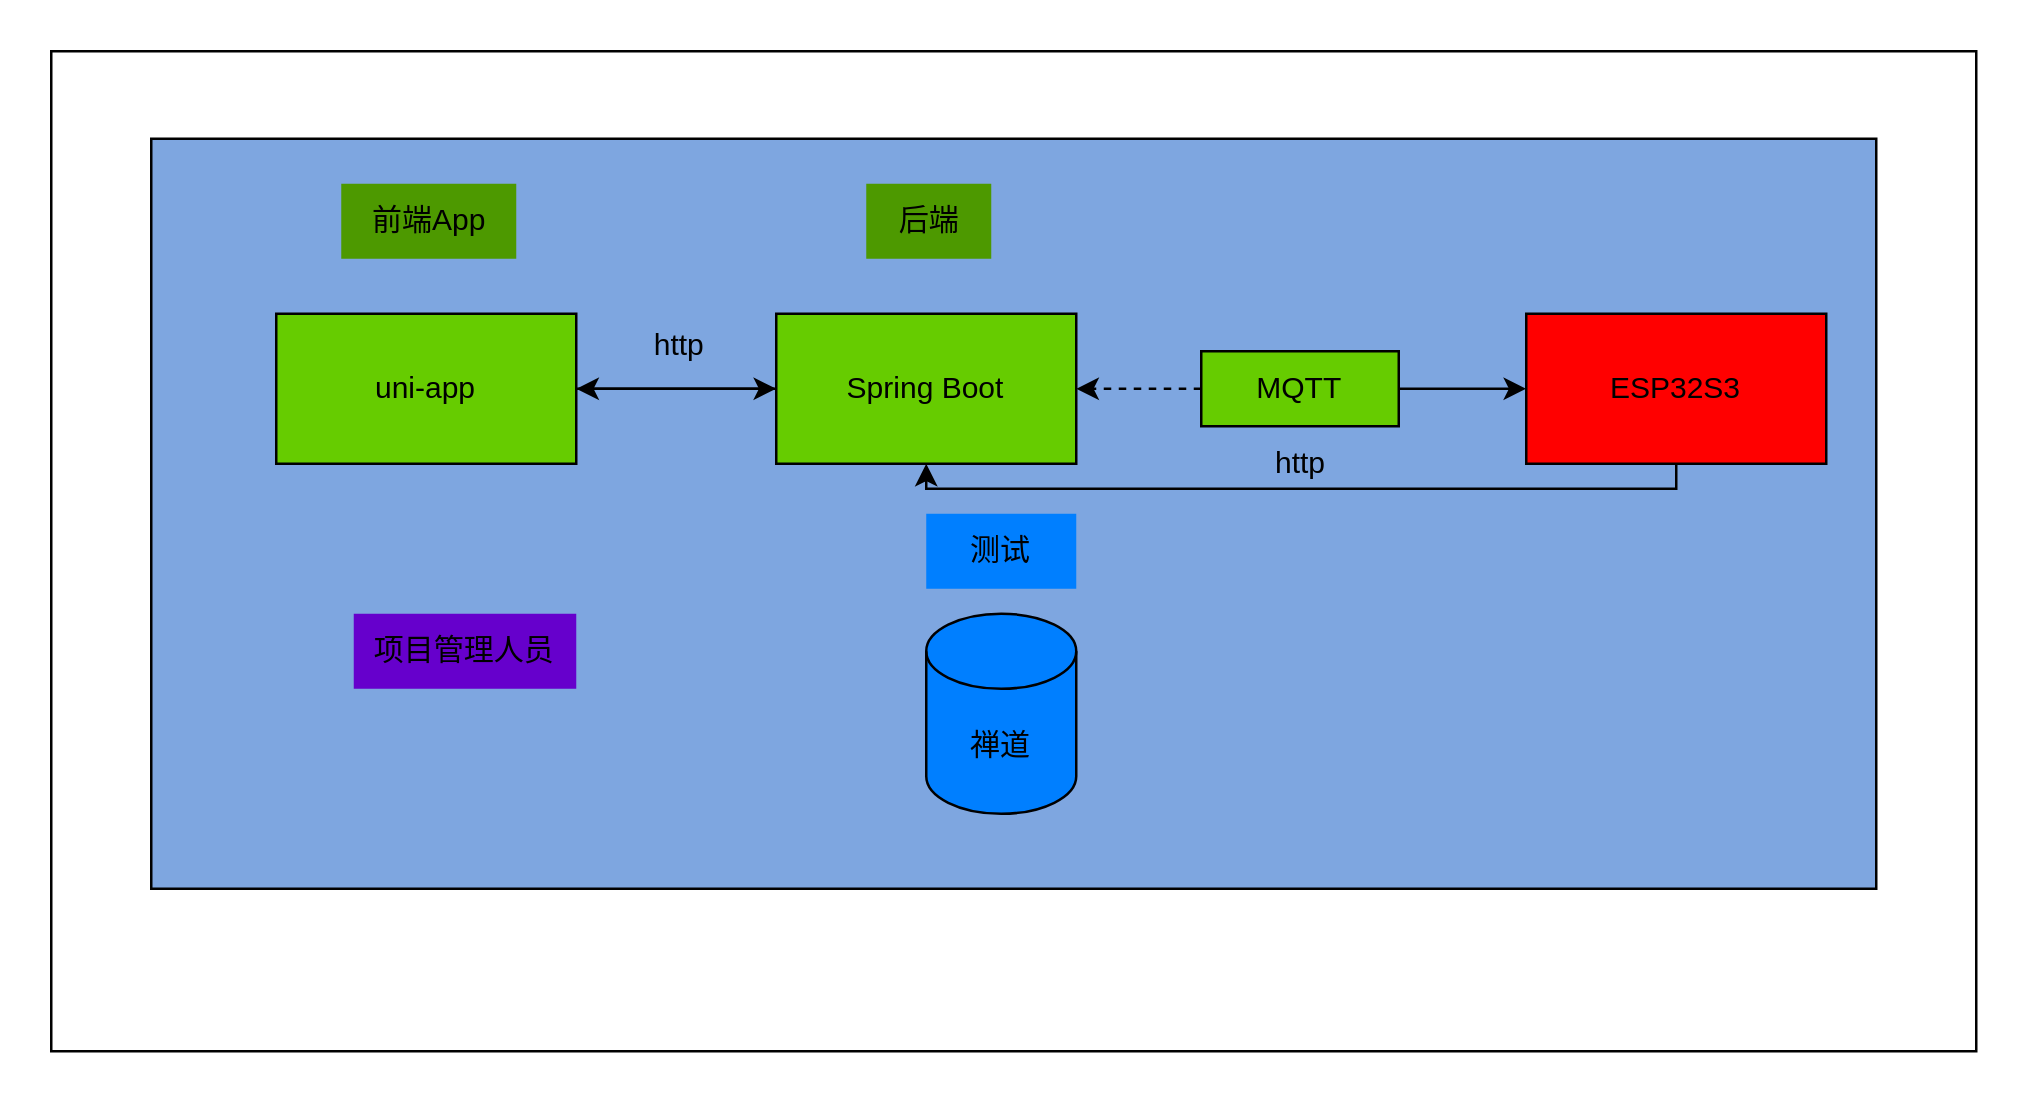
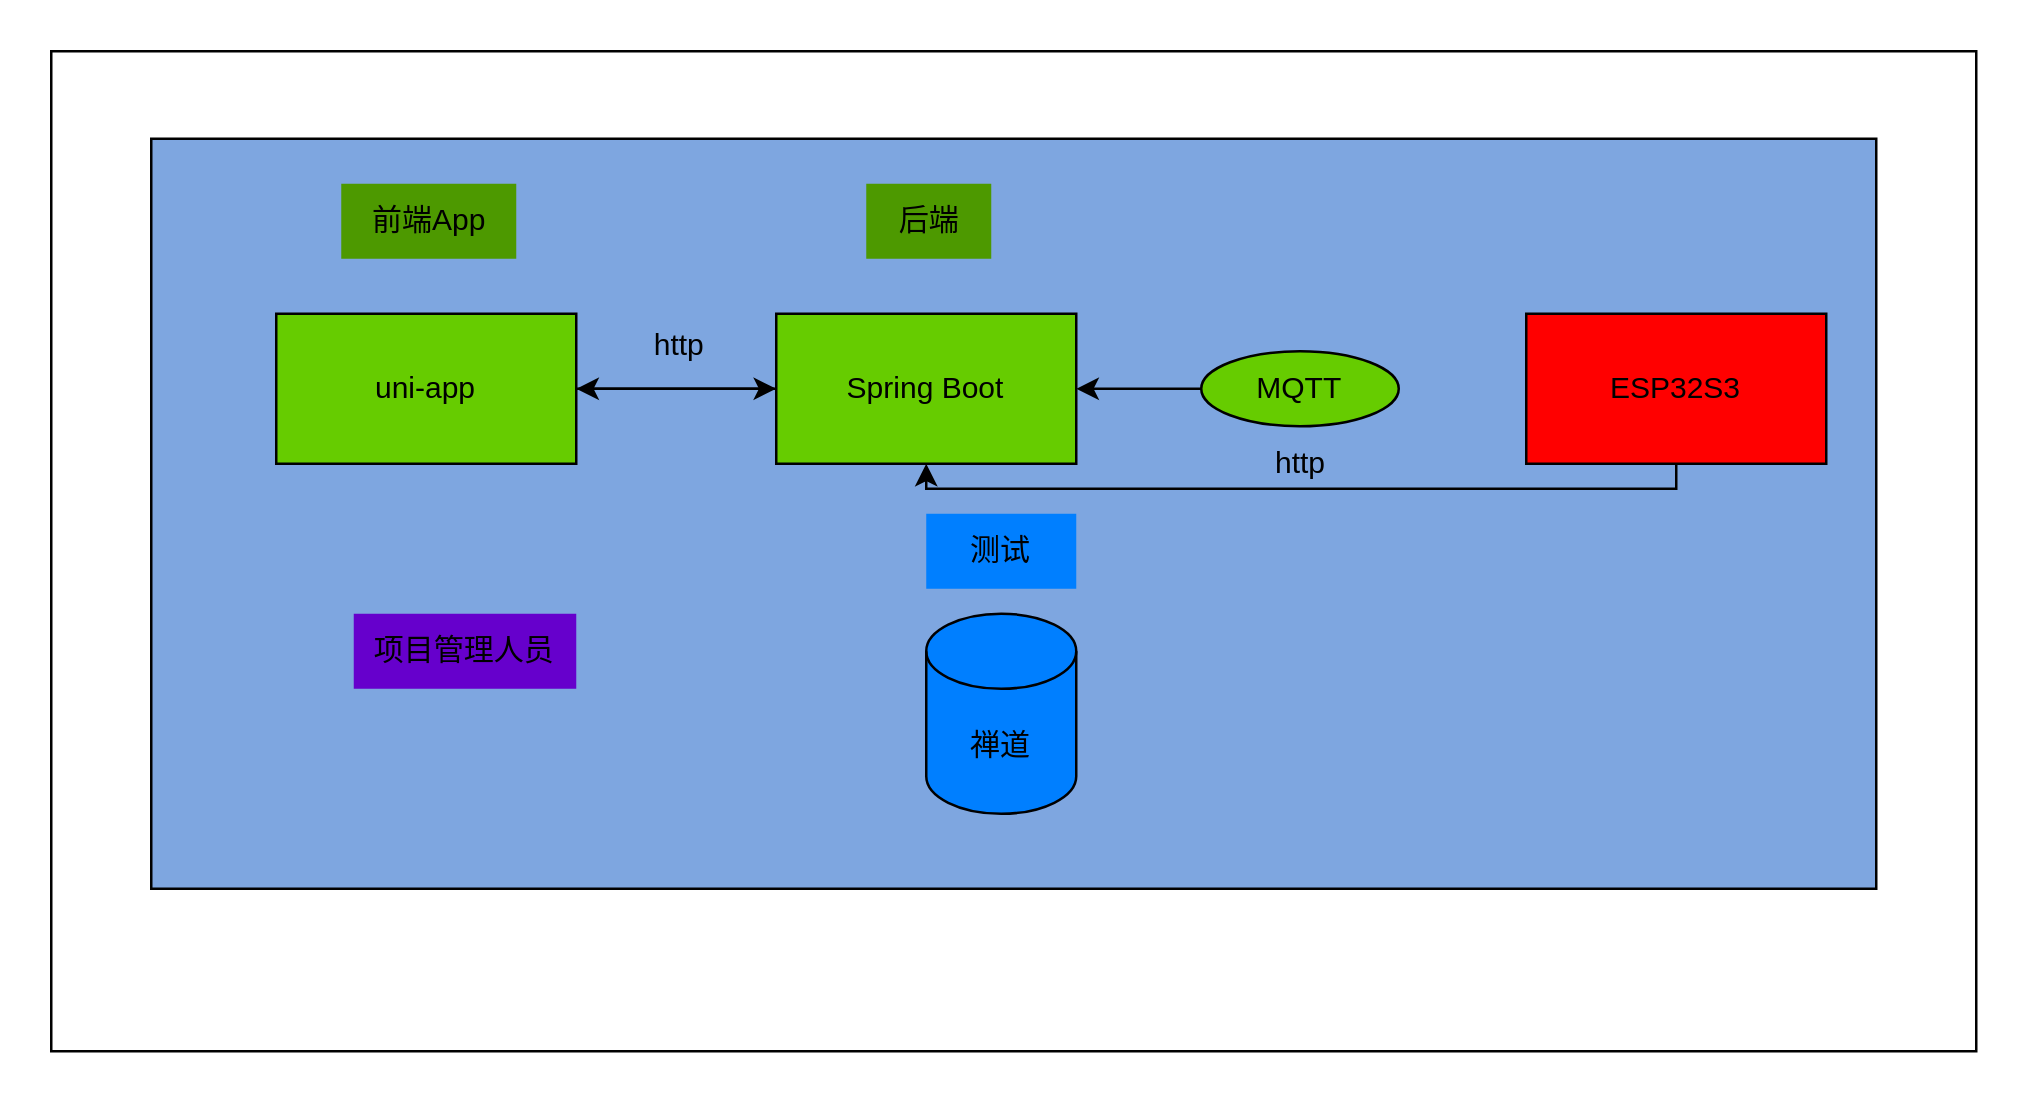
(1145, 389) -> (1145, 389)
(1300, 389) -> (1300, 389)
(1454, 389) -> none
